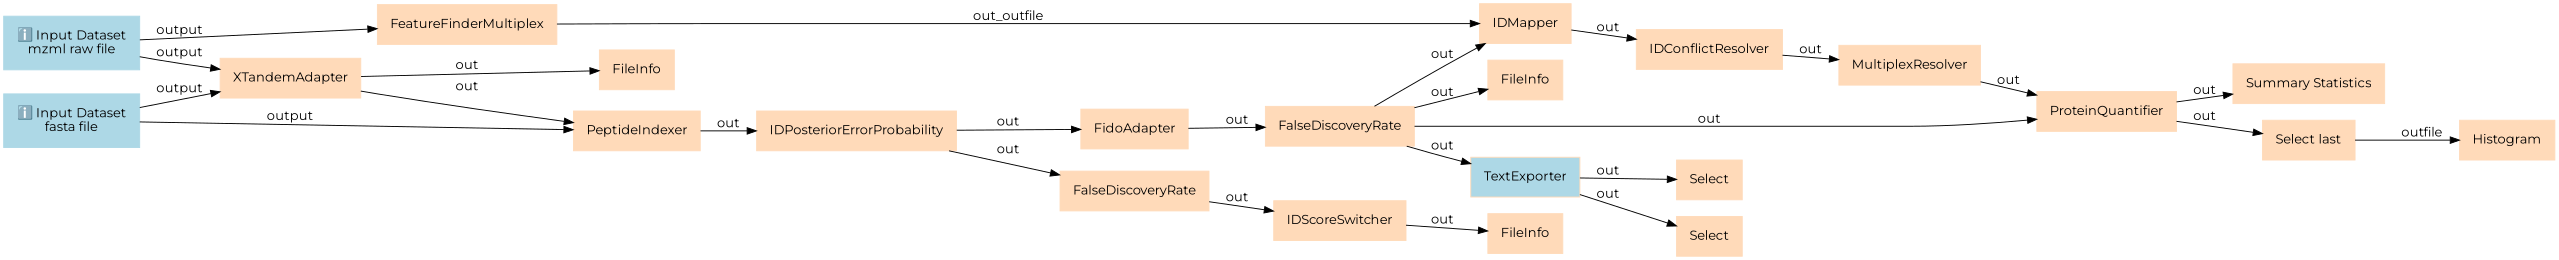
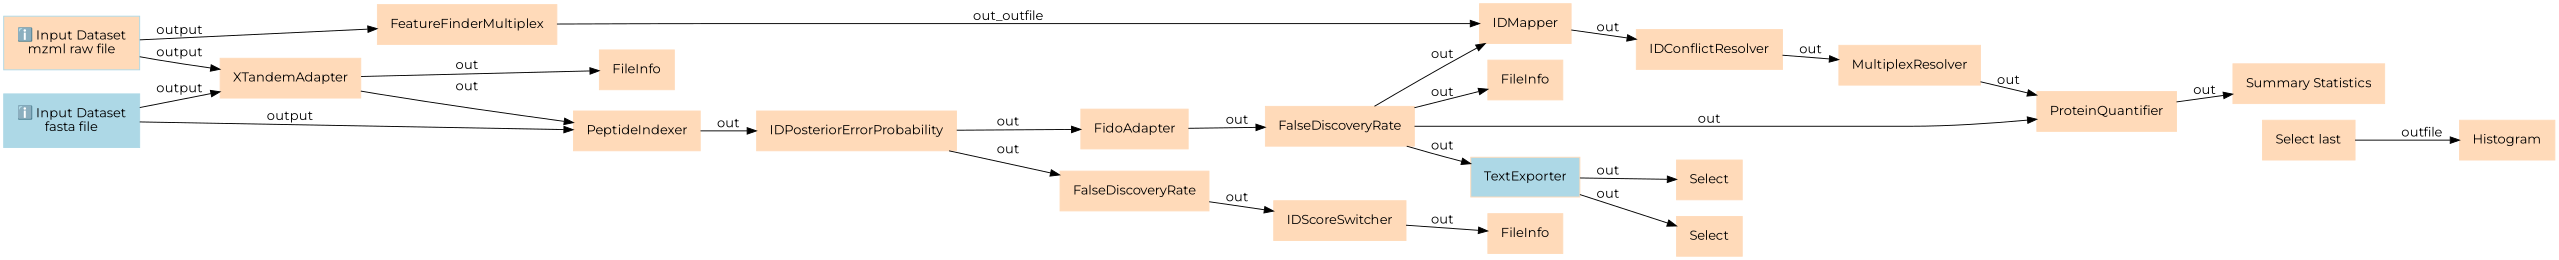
(72, 43) -> (72, 43)
(2215, 127) -> none
